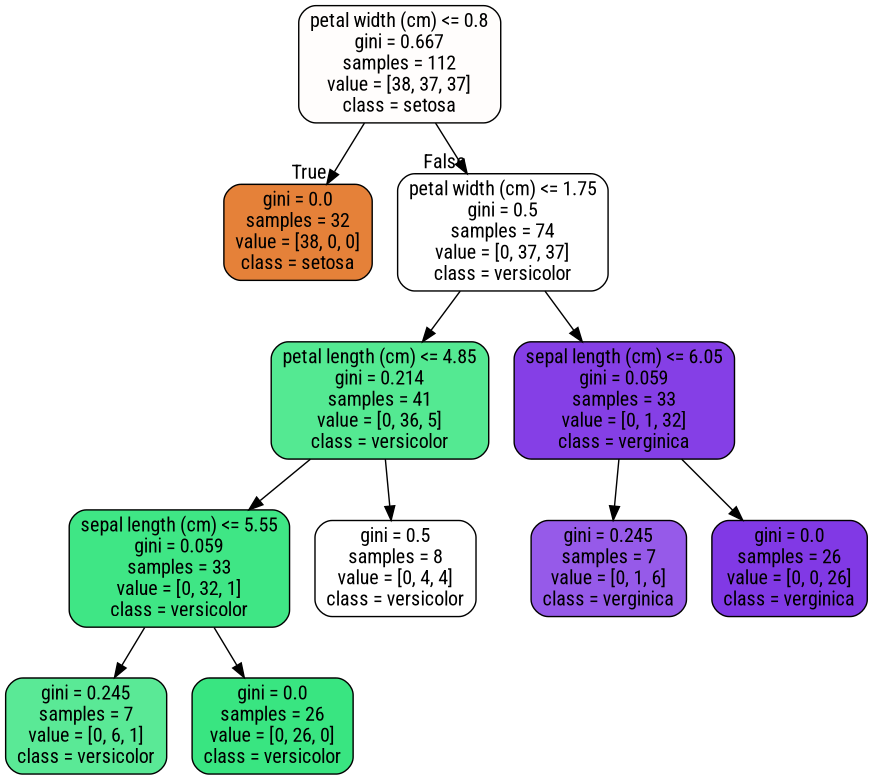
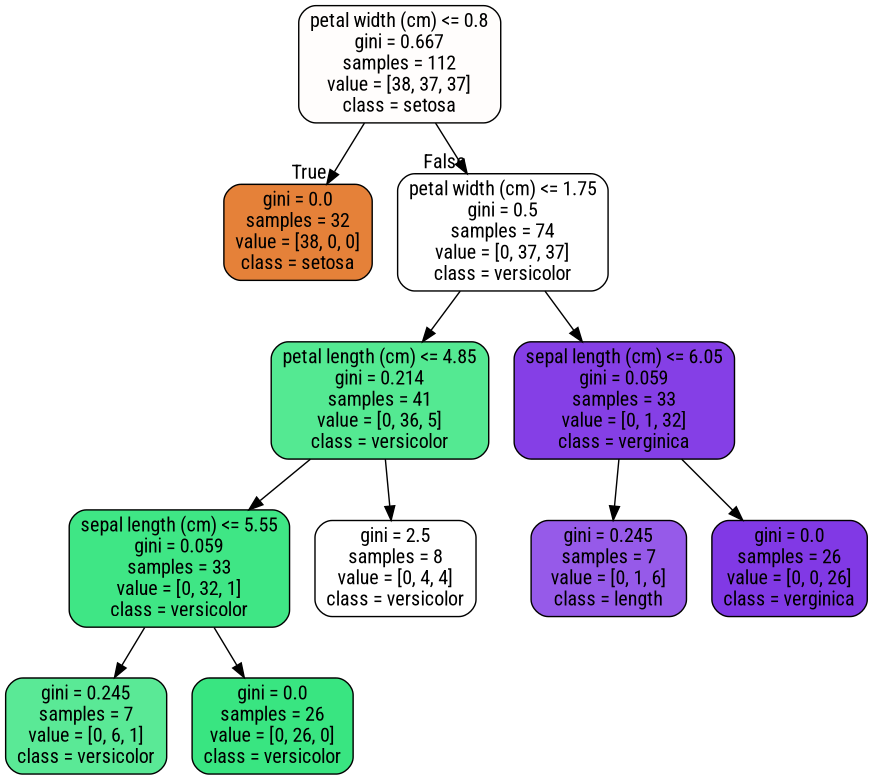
(396, 569) -> (396, 569)
(609, 569) -> (609, 569)
